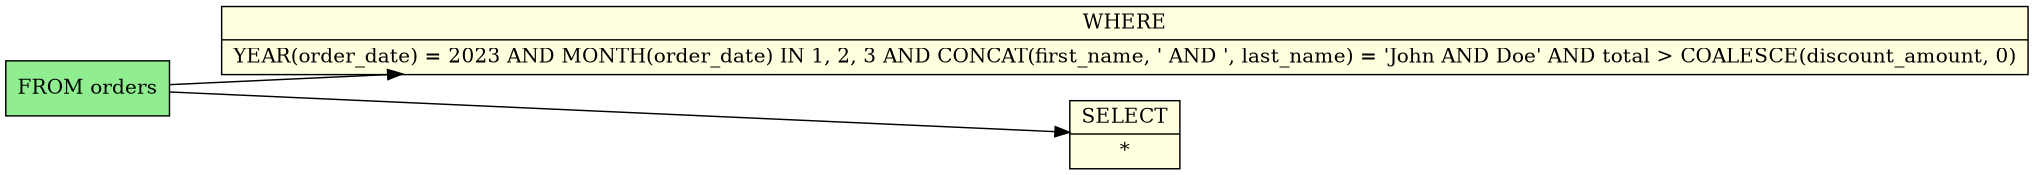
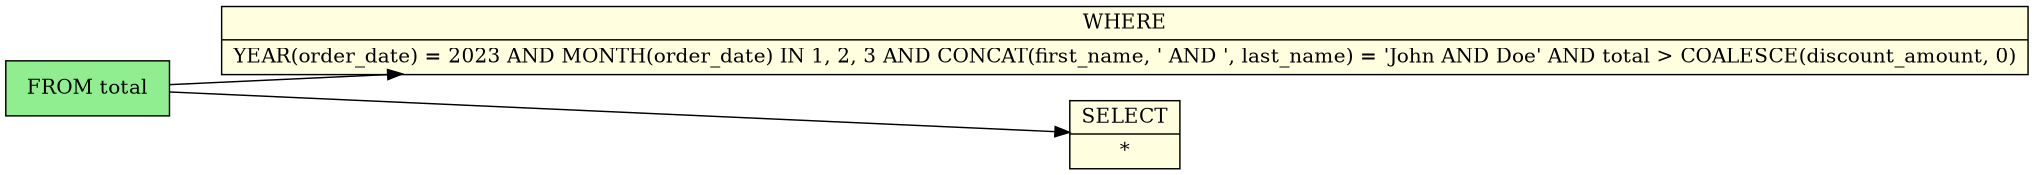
(88, 88) -> (88, 88)
